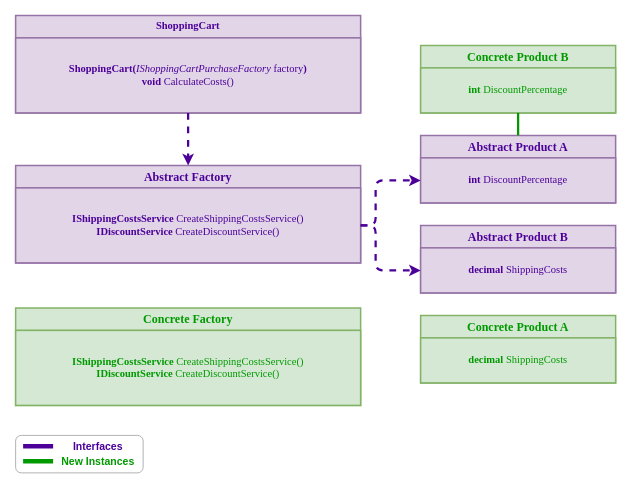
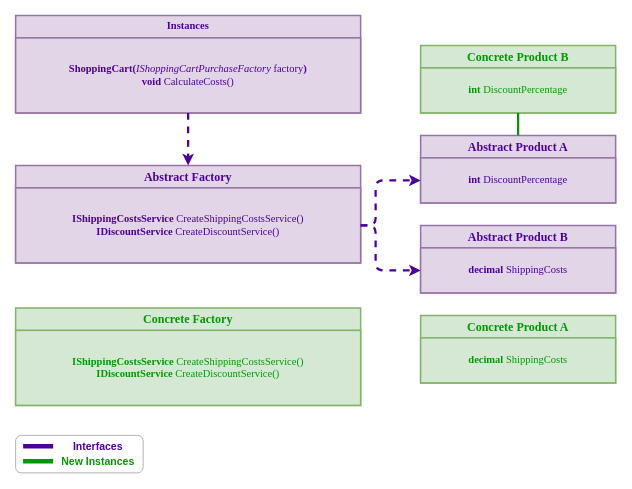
(188, 27) -> (188, 27)
